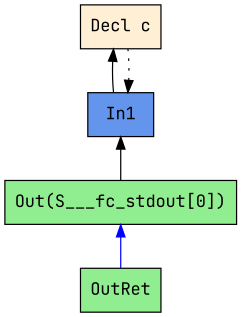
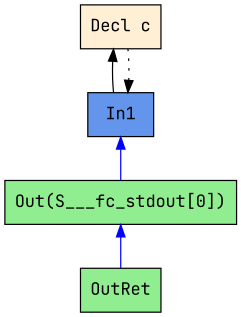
(121, 165) -> (121, 165)
